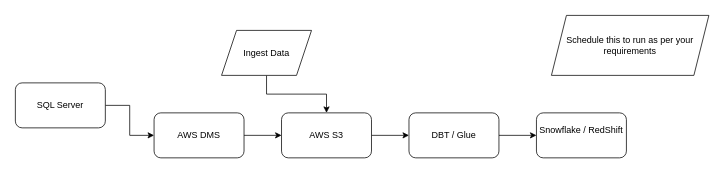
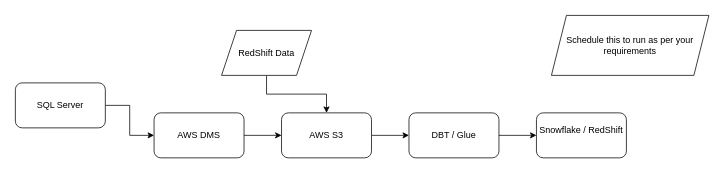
(267, 53) -> (267, 53)
